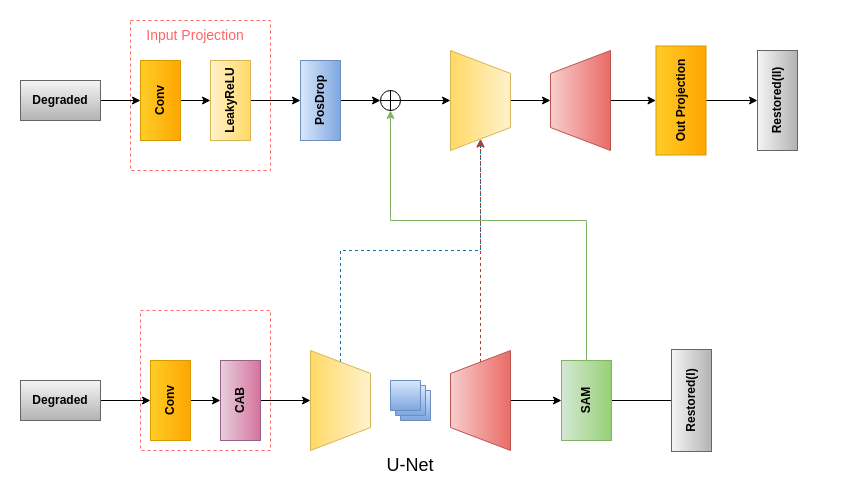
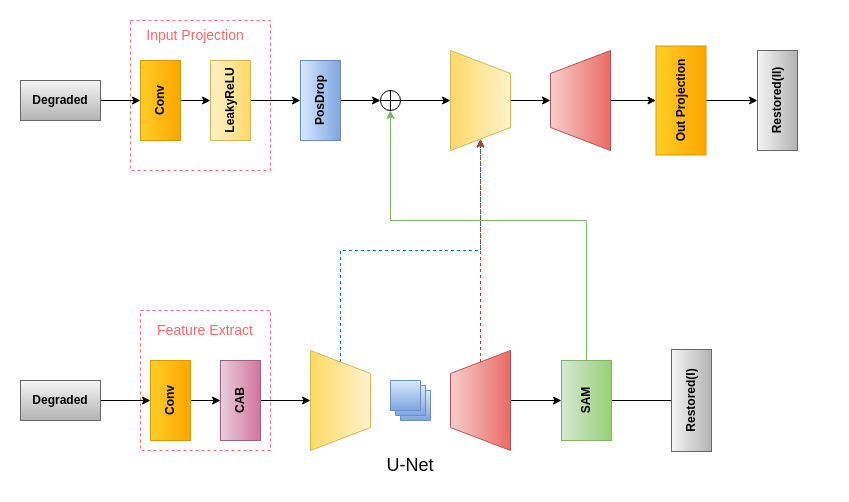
none -> (206, 331)
